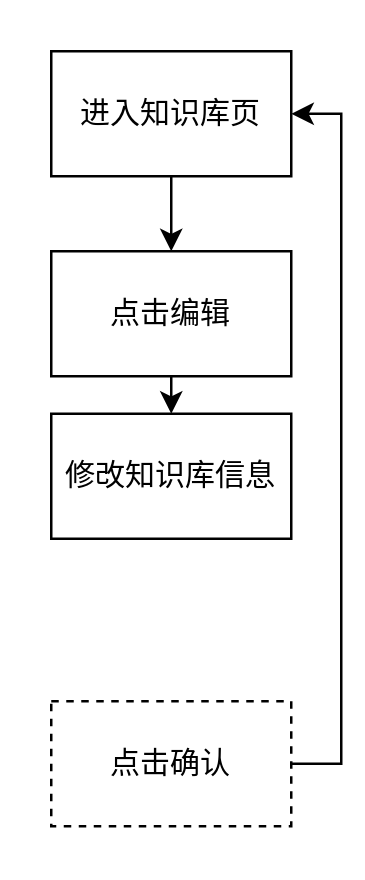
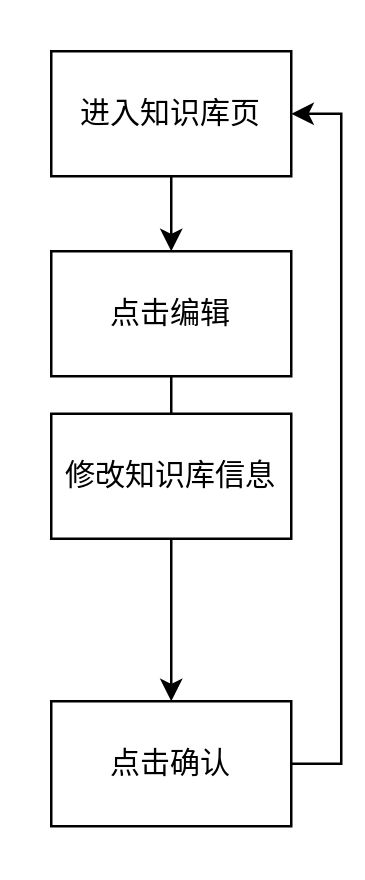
(171, 395) -> (171, 402)
none -> (171, 612)
(171, 764) -> (171, 764)
